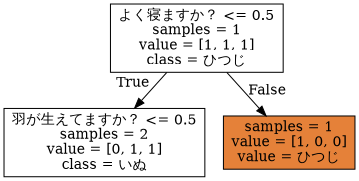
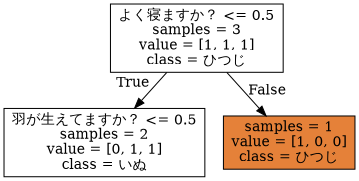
(197, 38) -> (197, 38)
(289, 143) -> (289, 143)
